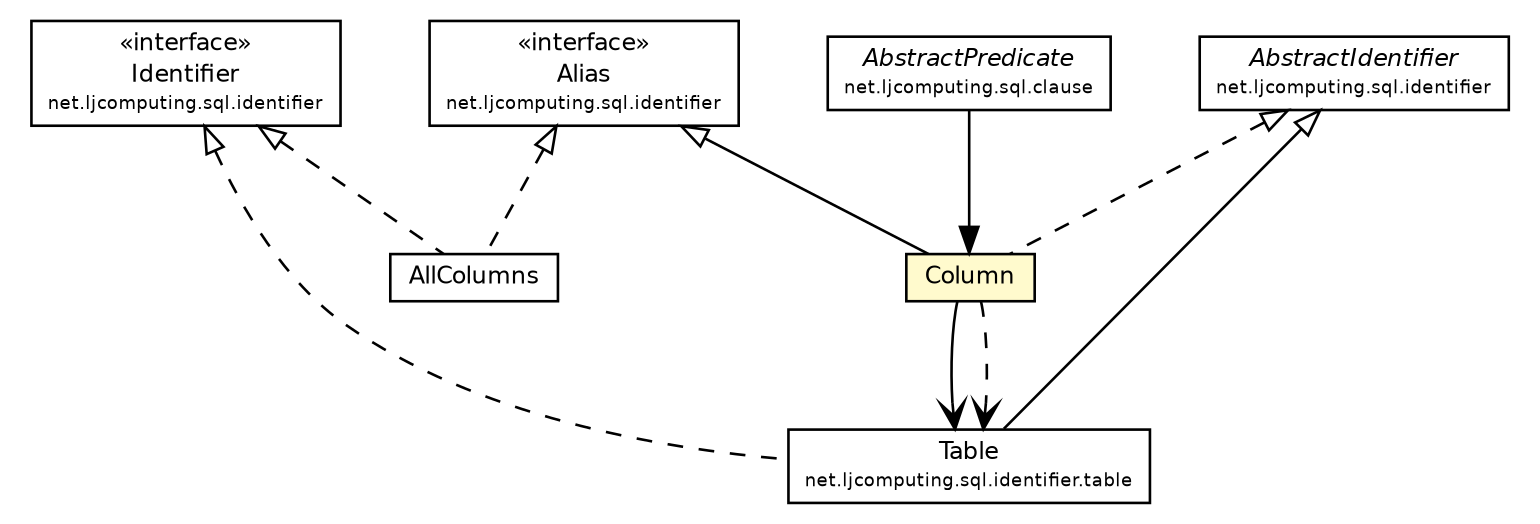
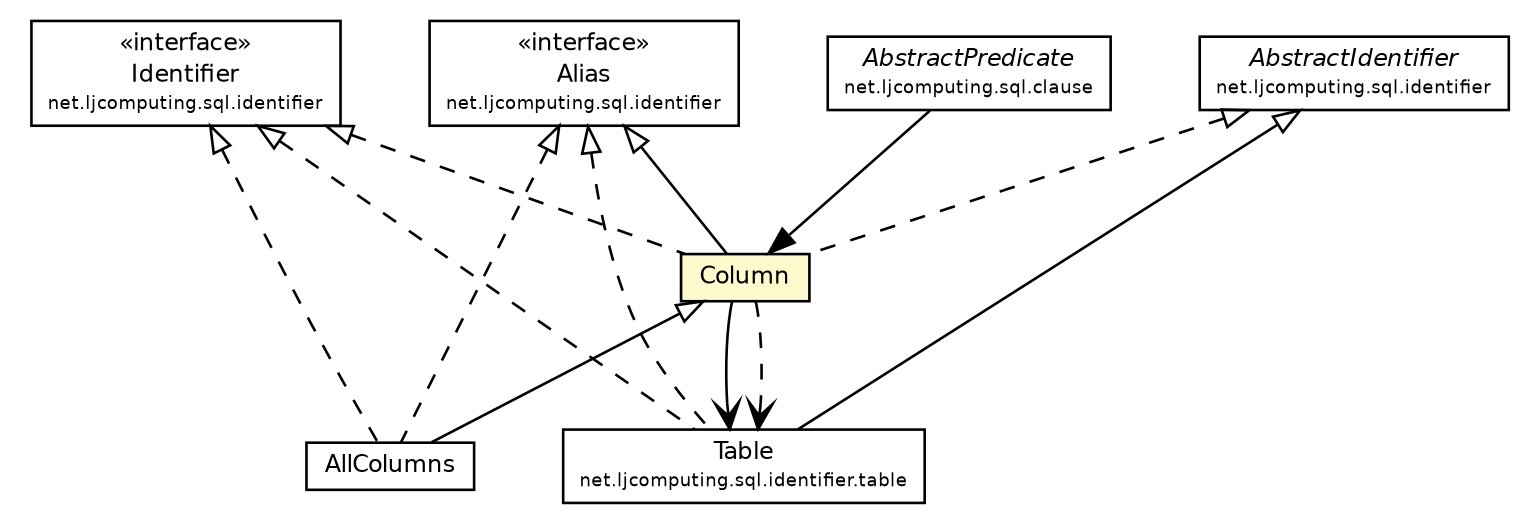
none -> (501, 188)
none -> (627, 302)
none -> (556, 378)
